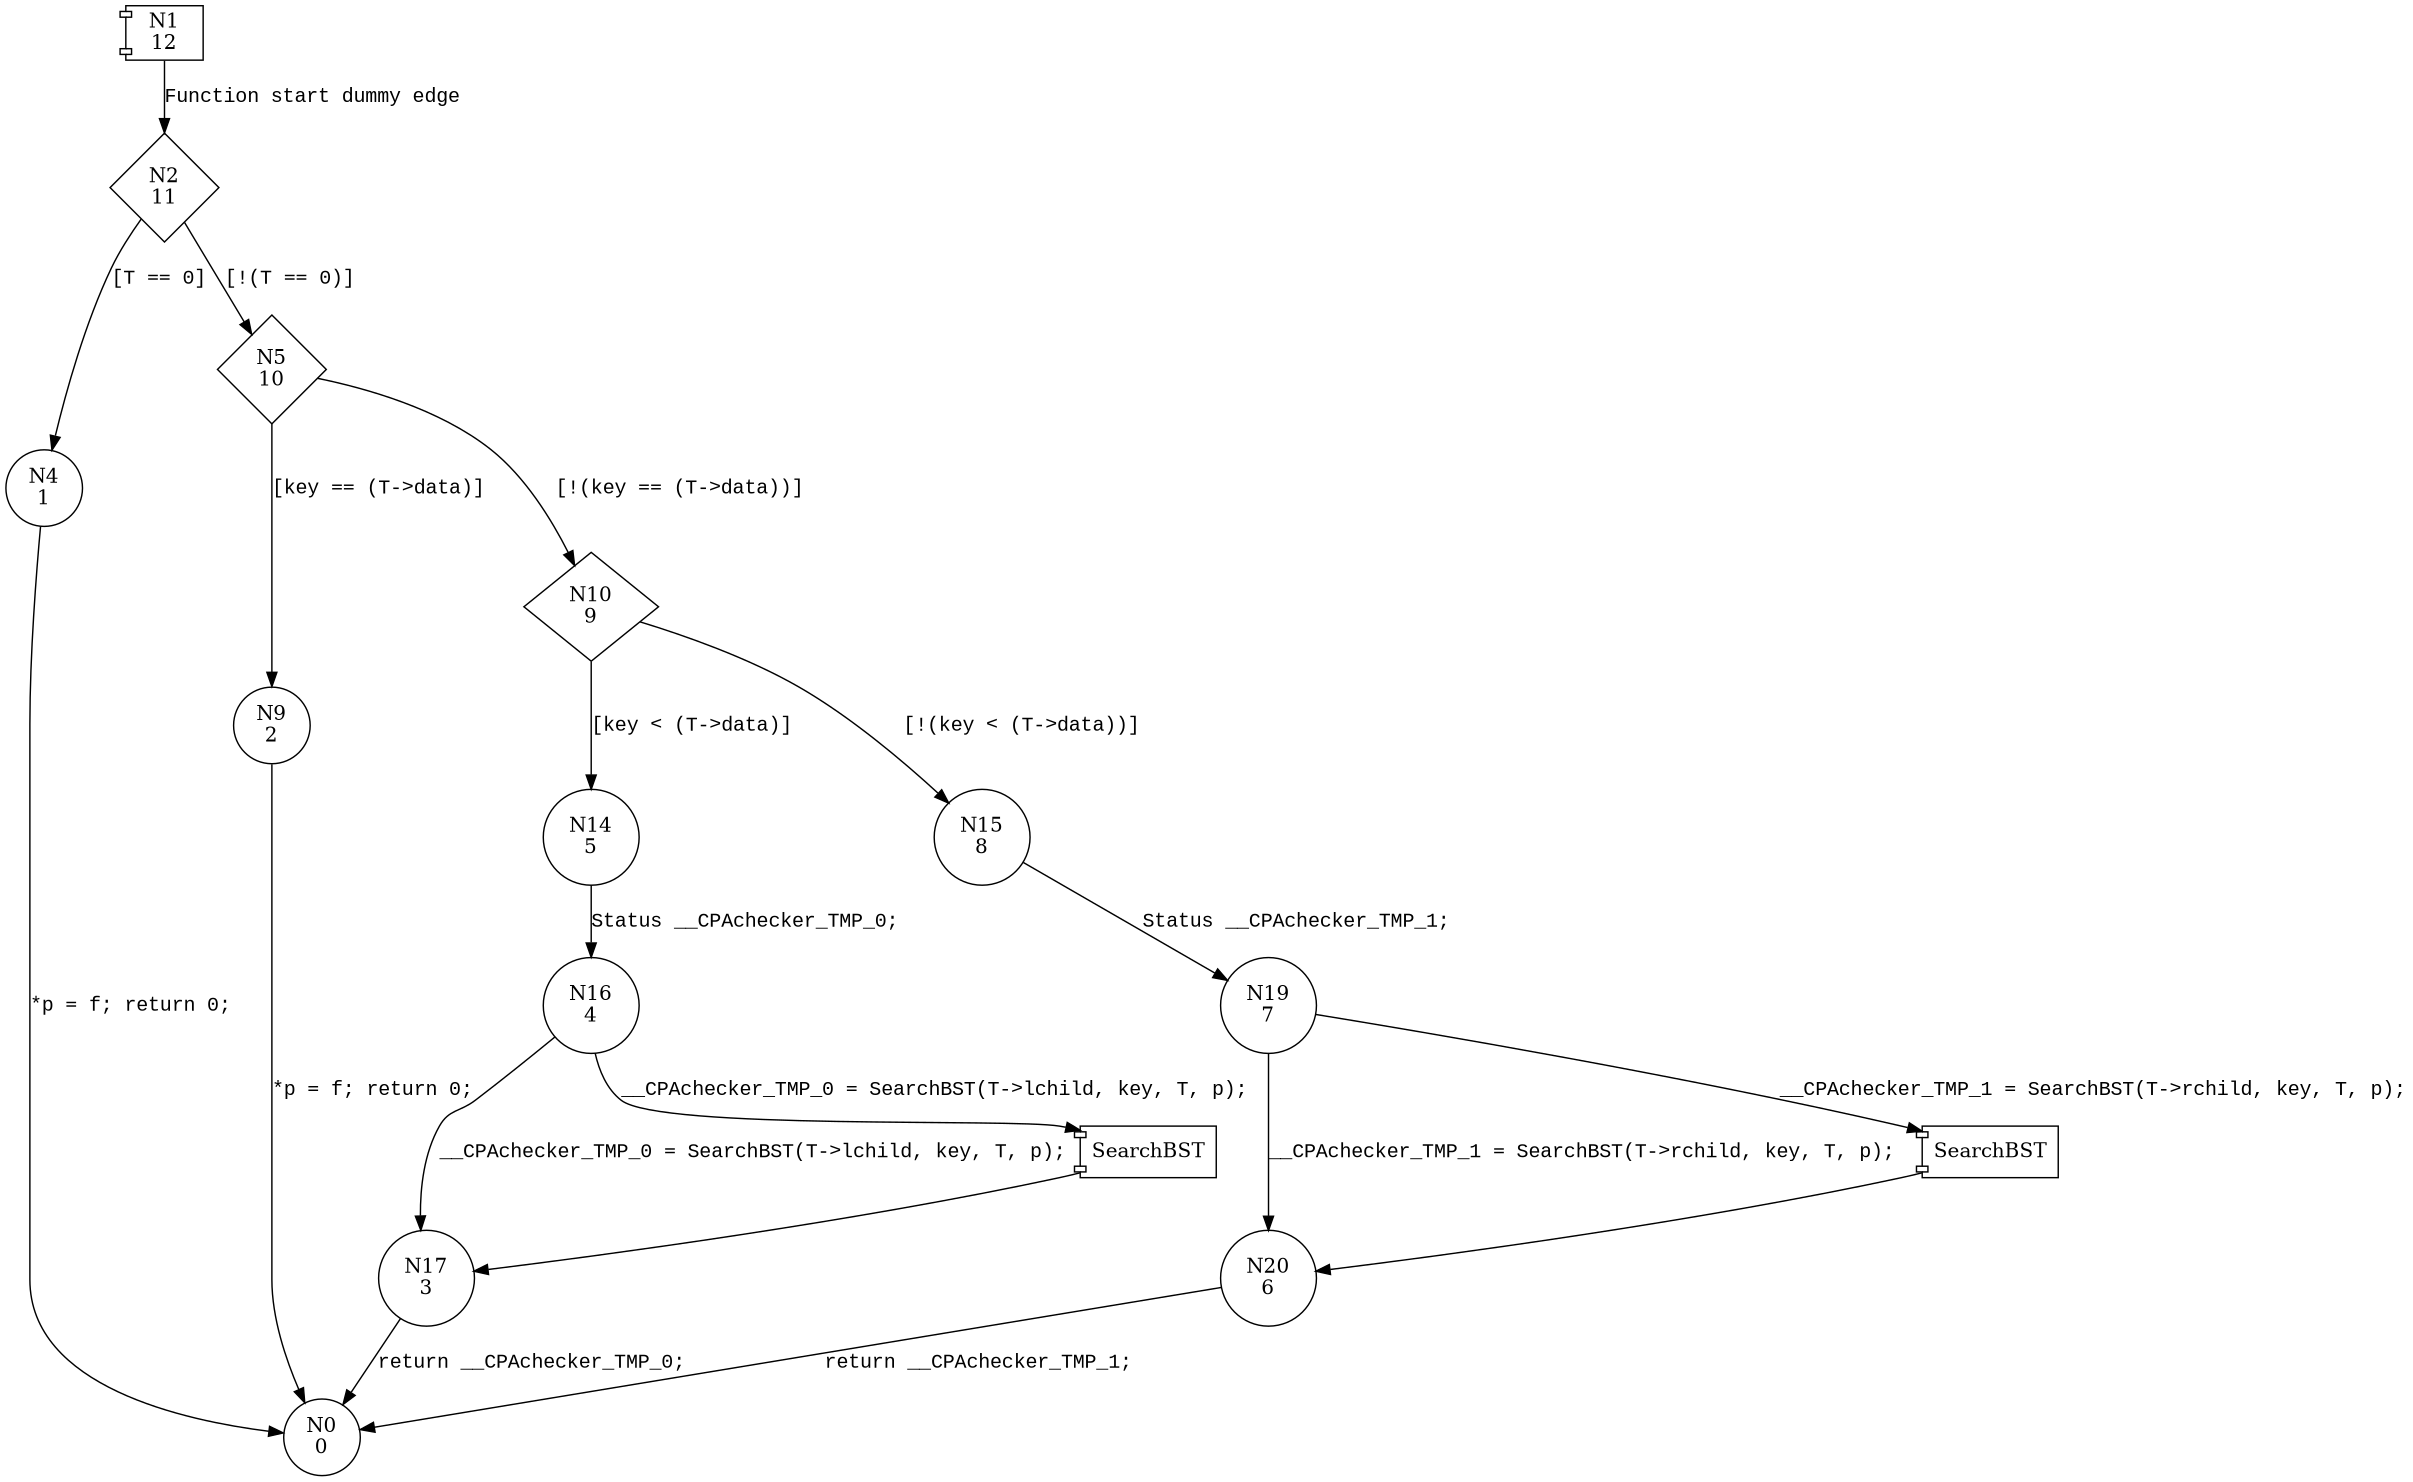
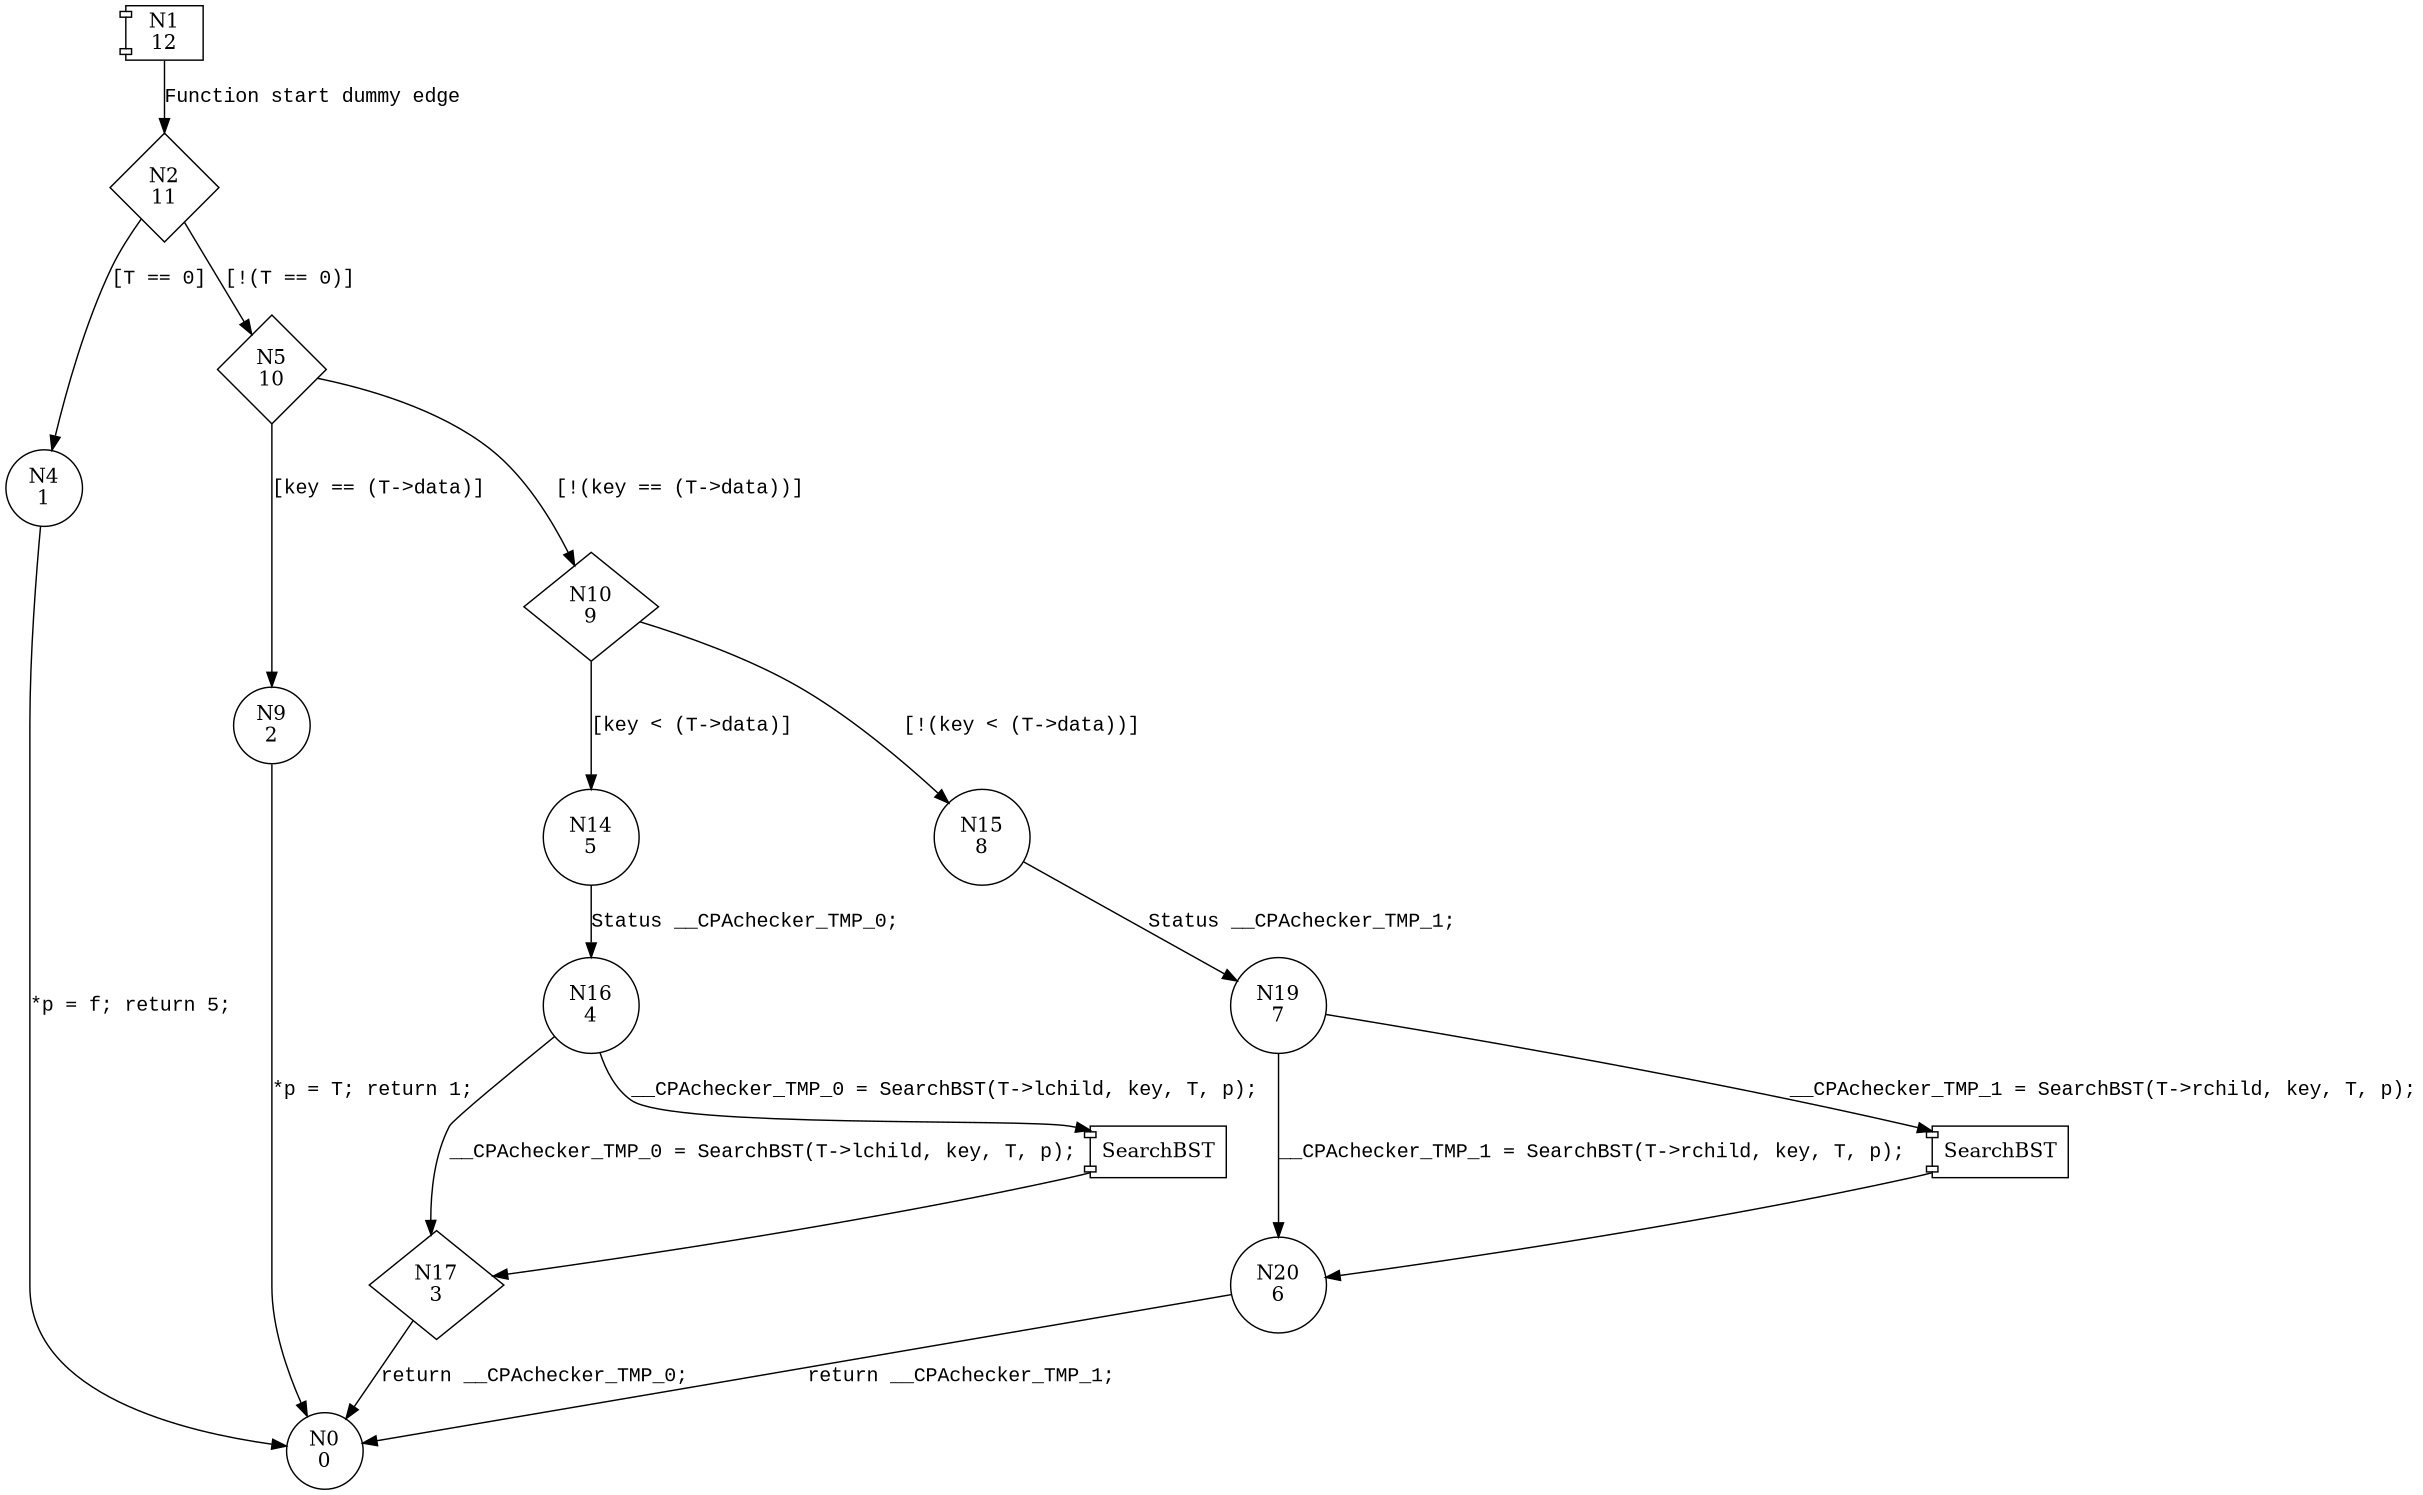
(131, 1005) -> (131, 1006)
(373, 1090) -> (373, 1090)
(427, 1278) -> (437, 1285)
